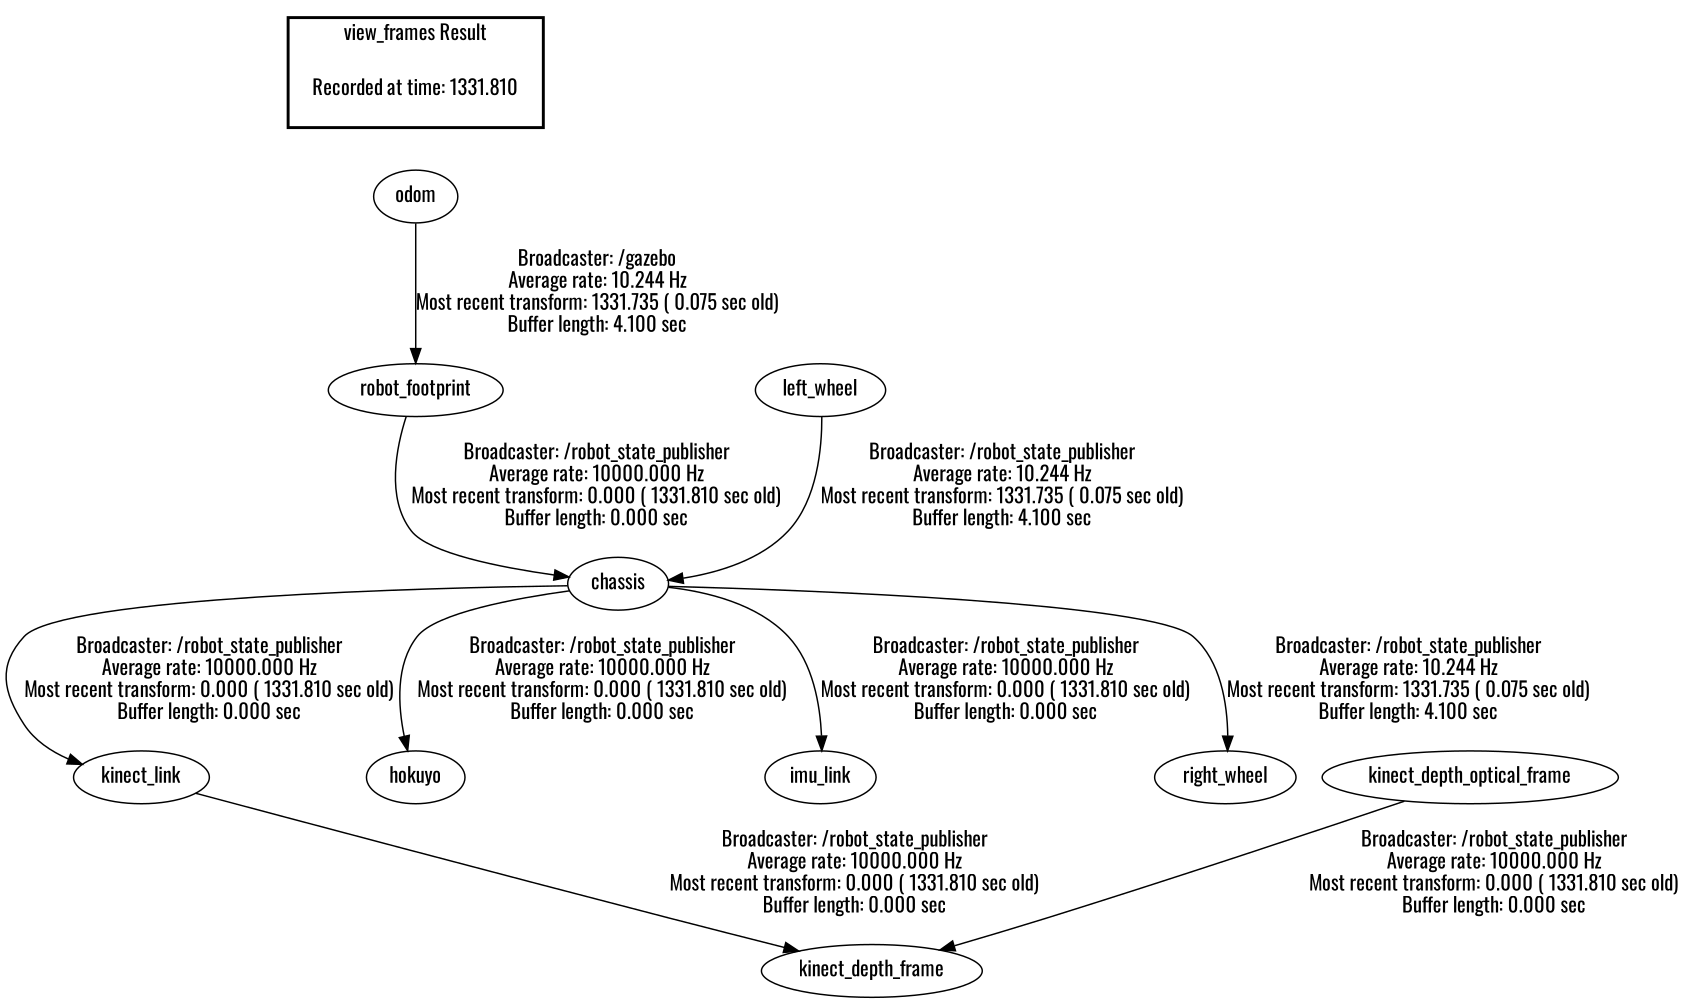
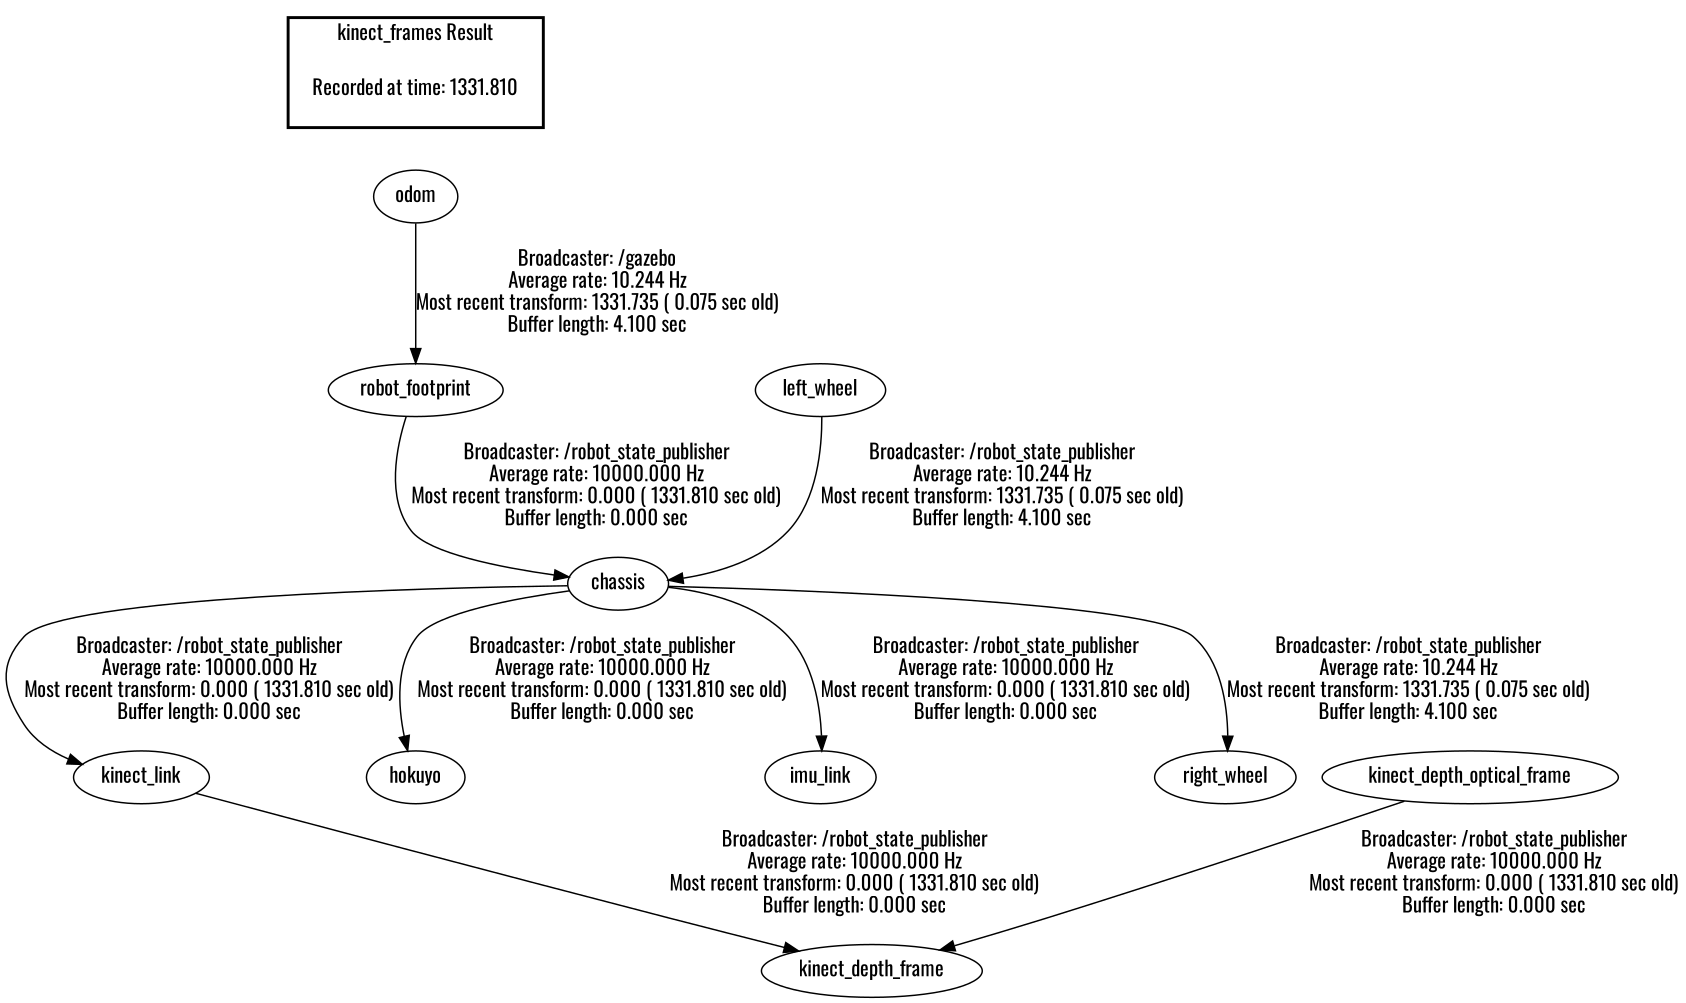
(416, 34) -> (416, 34)
